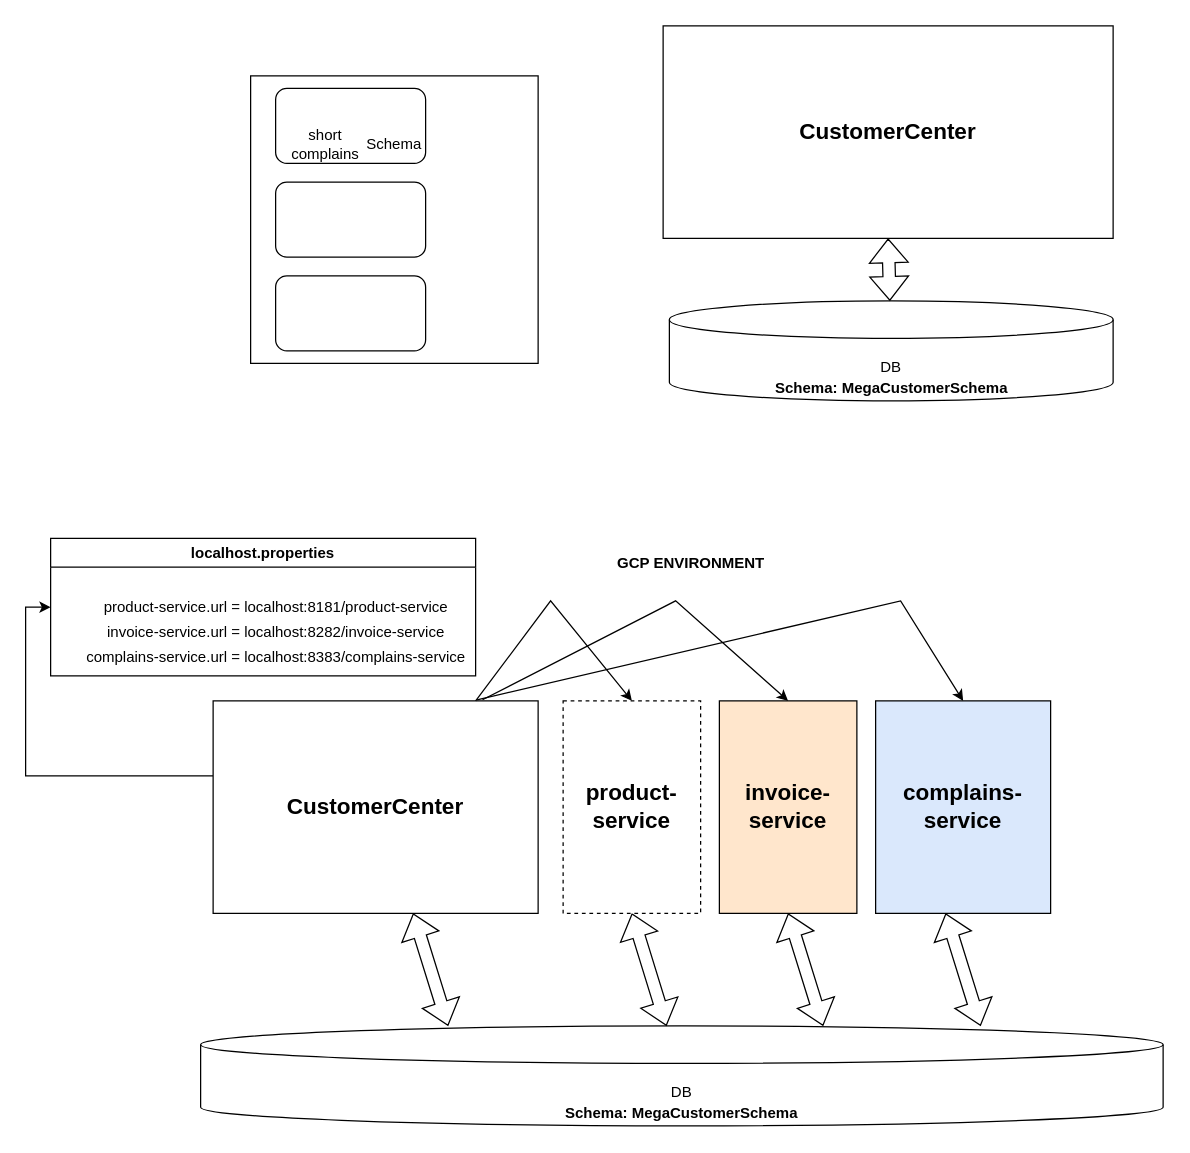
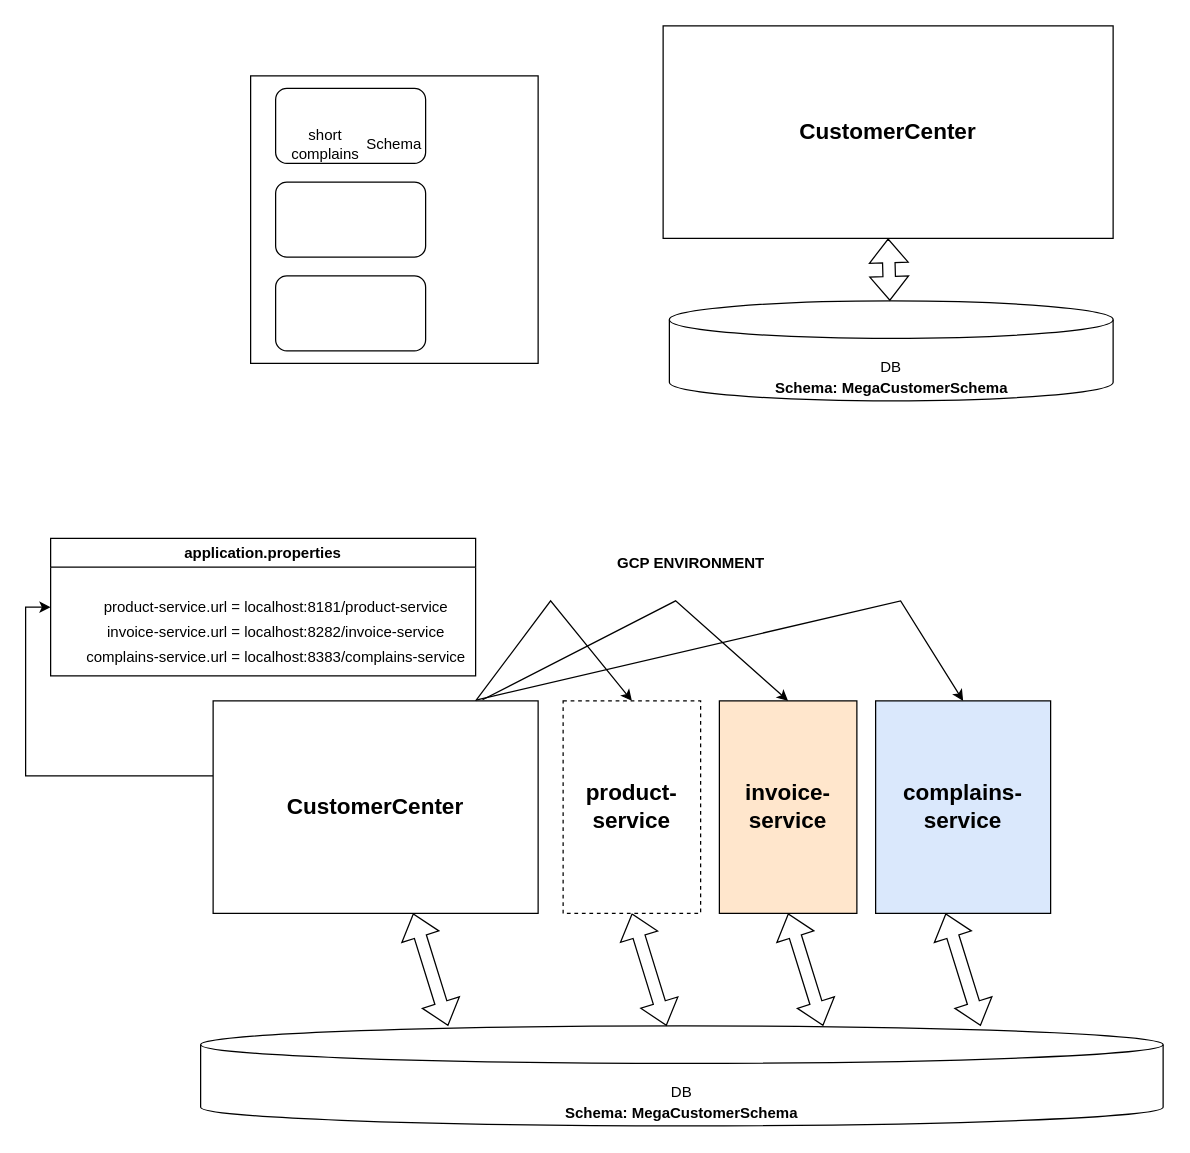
(263, 553) -> (263, 553)
